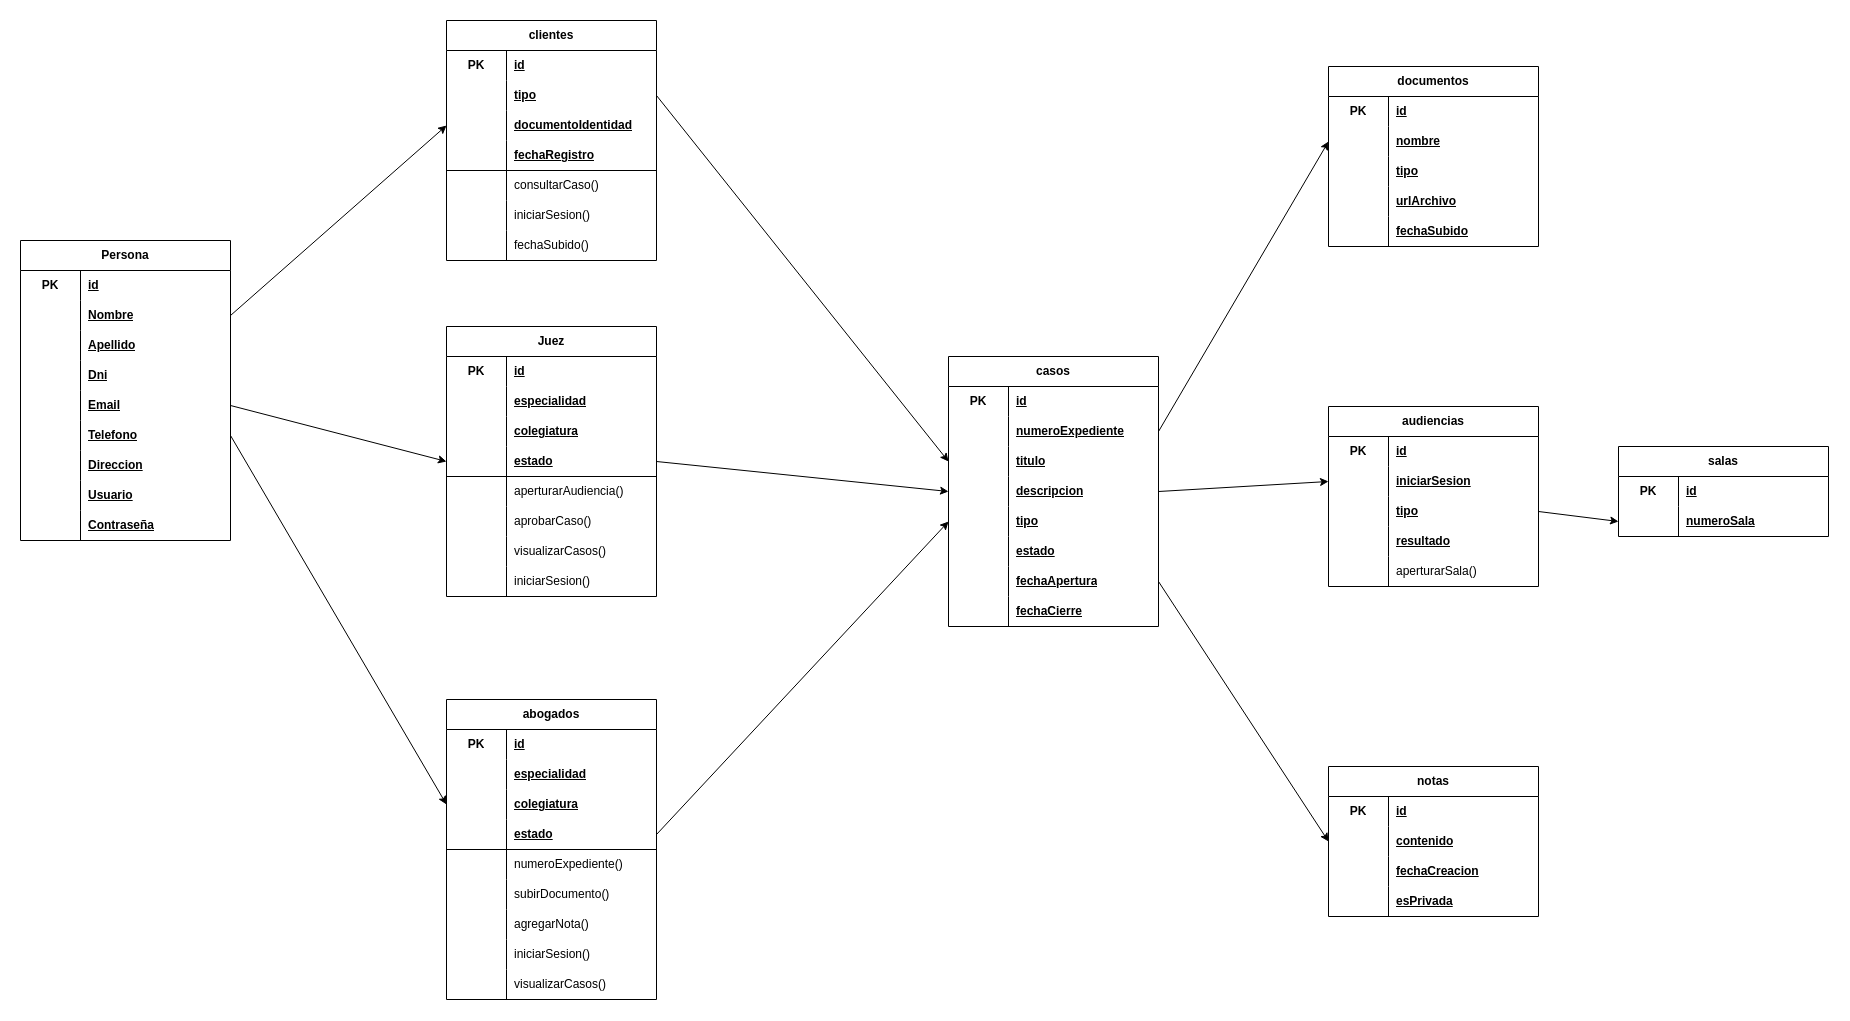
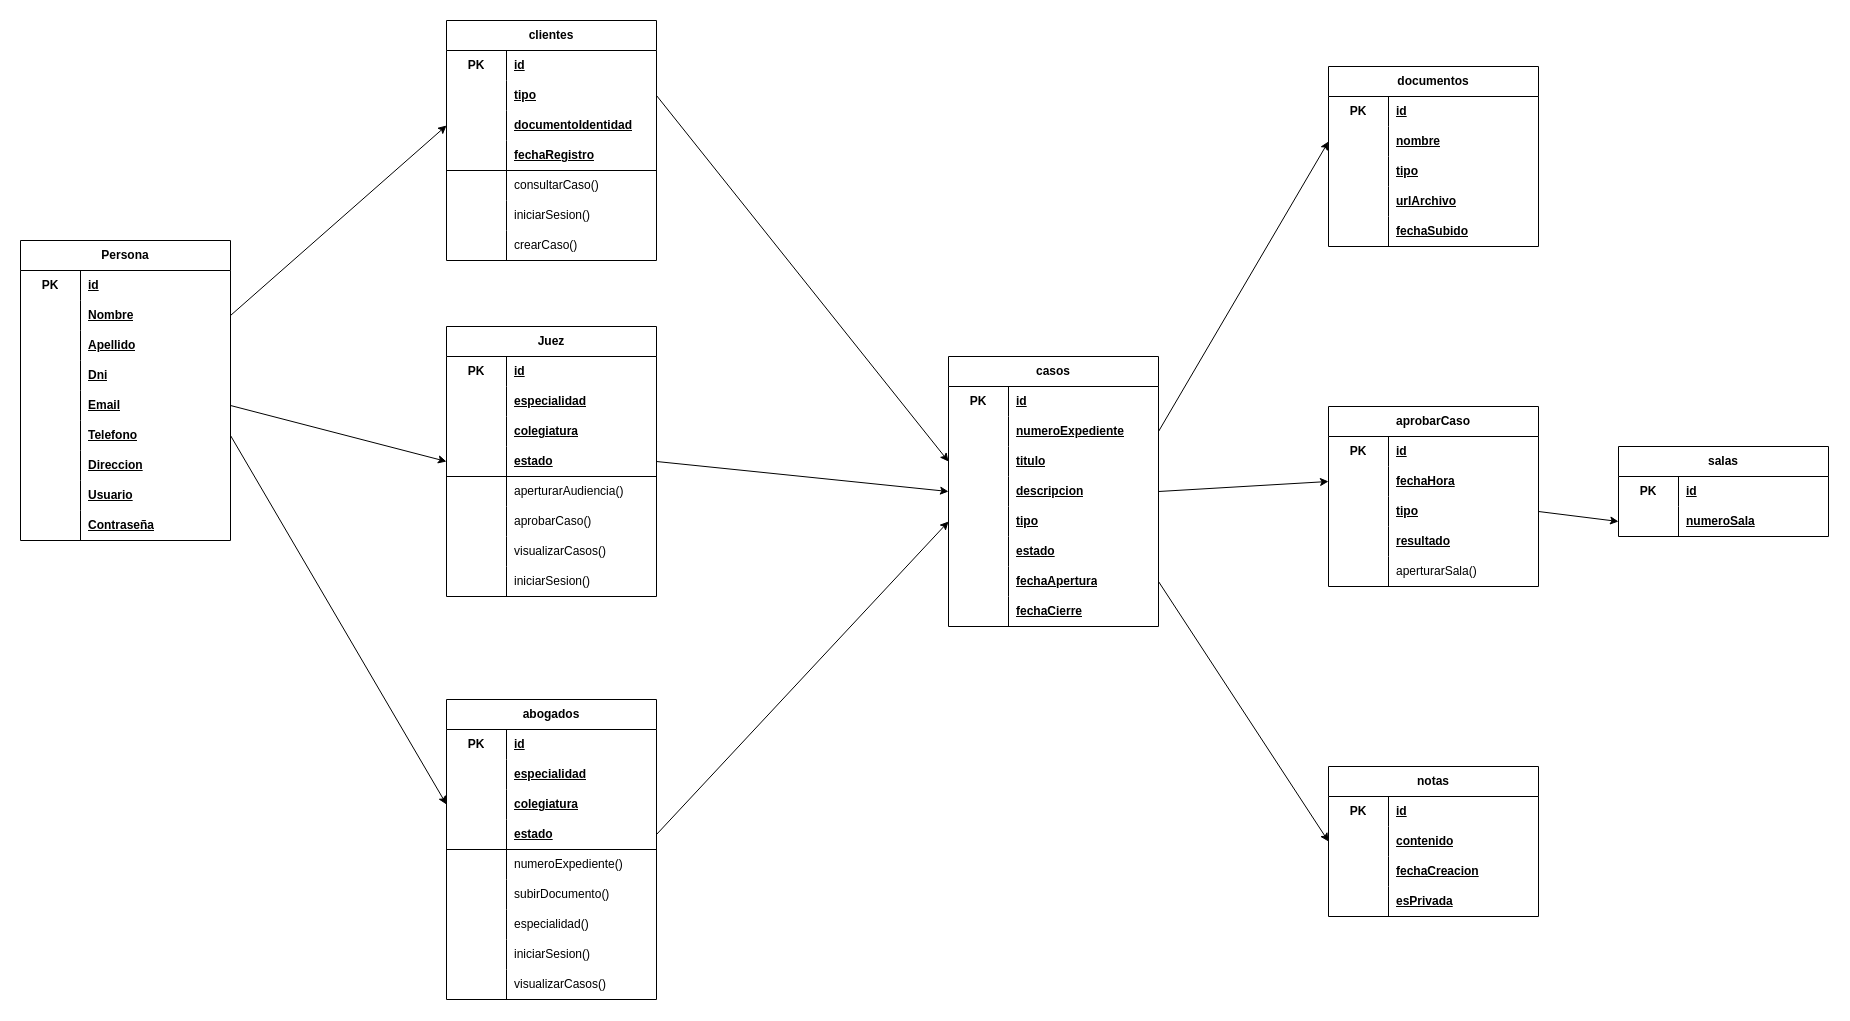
(557, 246) -> (551, 246)
(1434, 422) -> (1434, 422)
(1434, 482) -> (1427, 482)
(558, 925) -> (557, 925)
